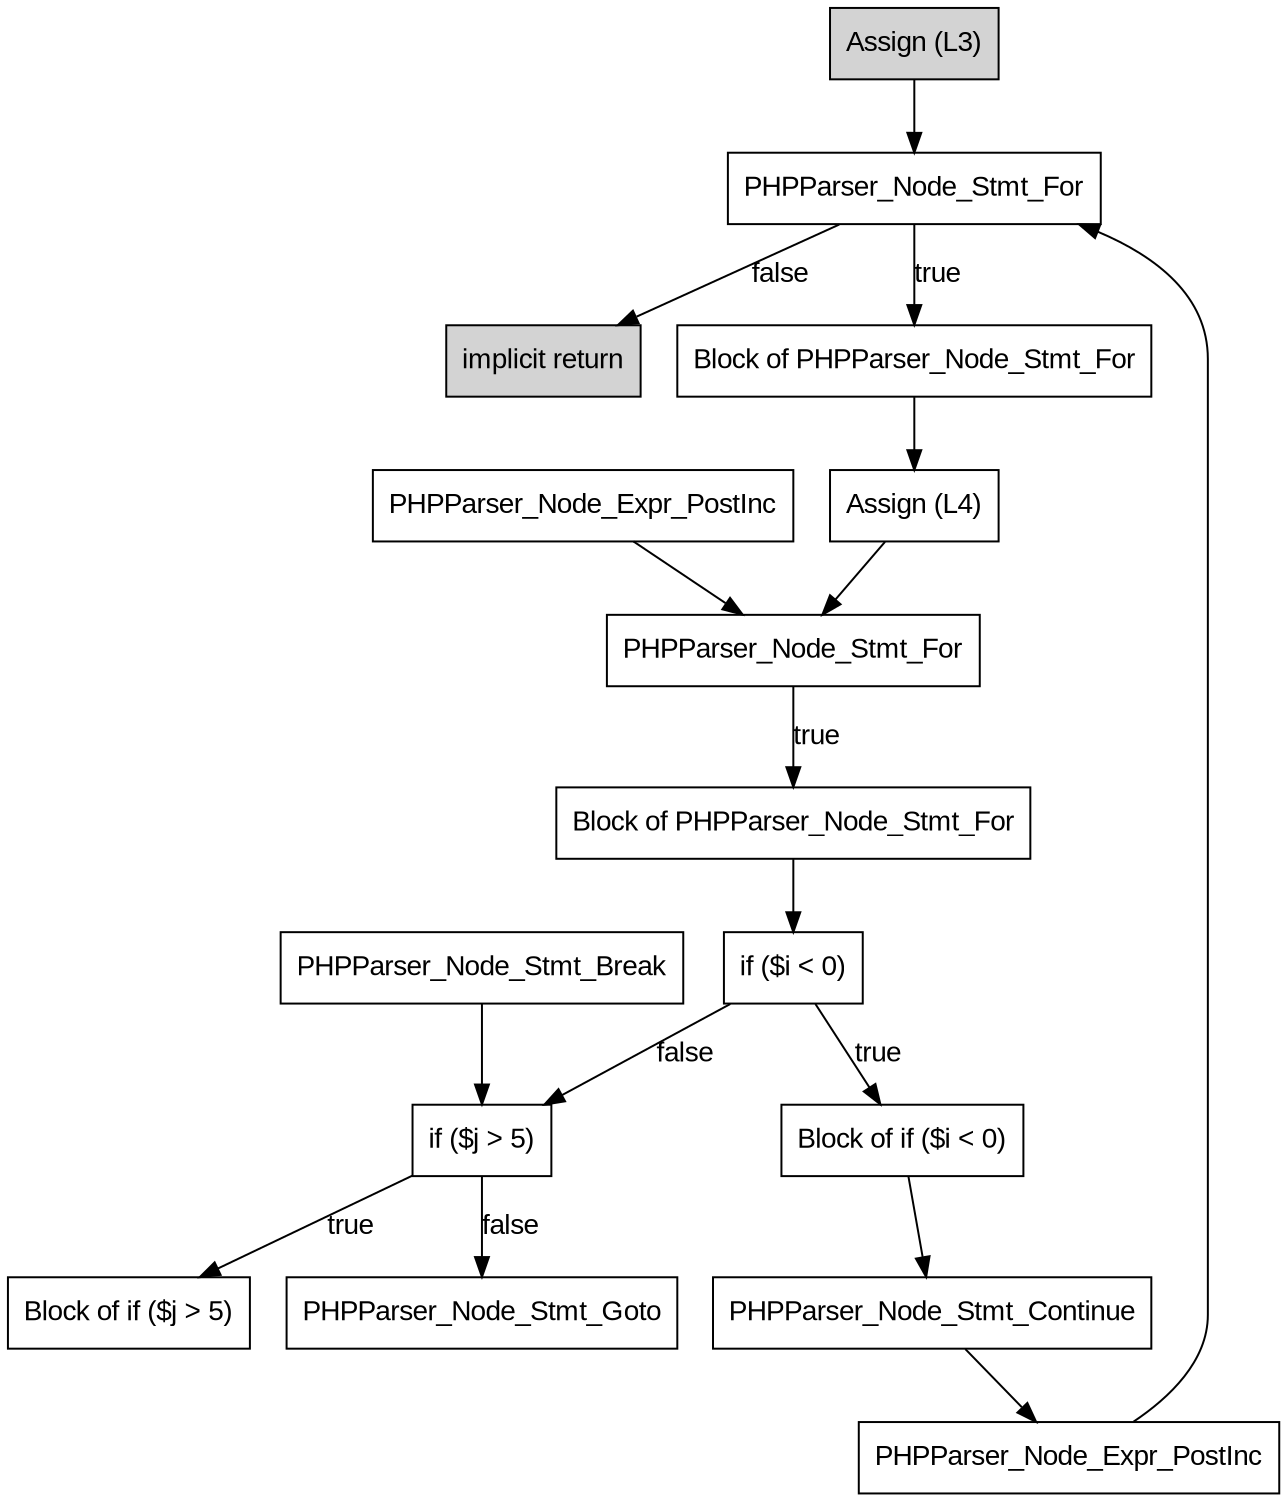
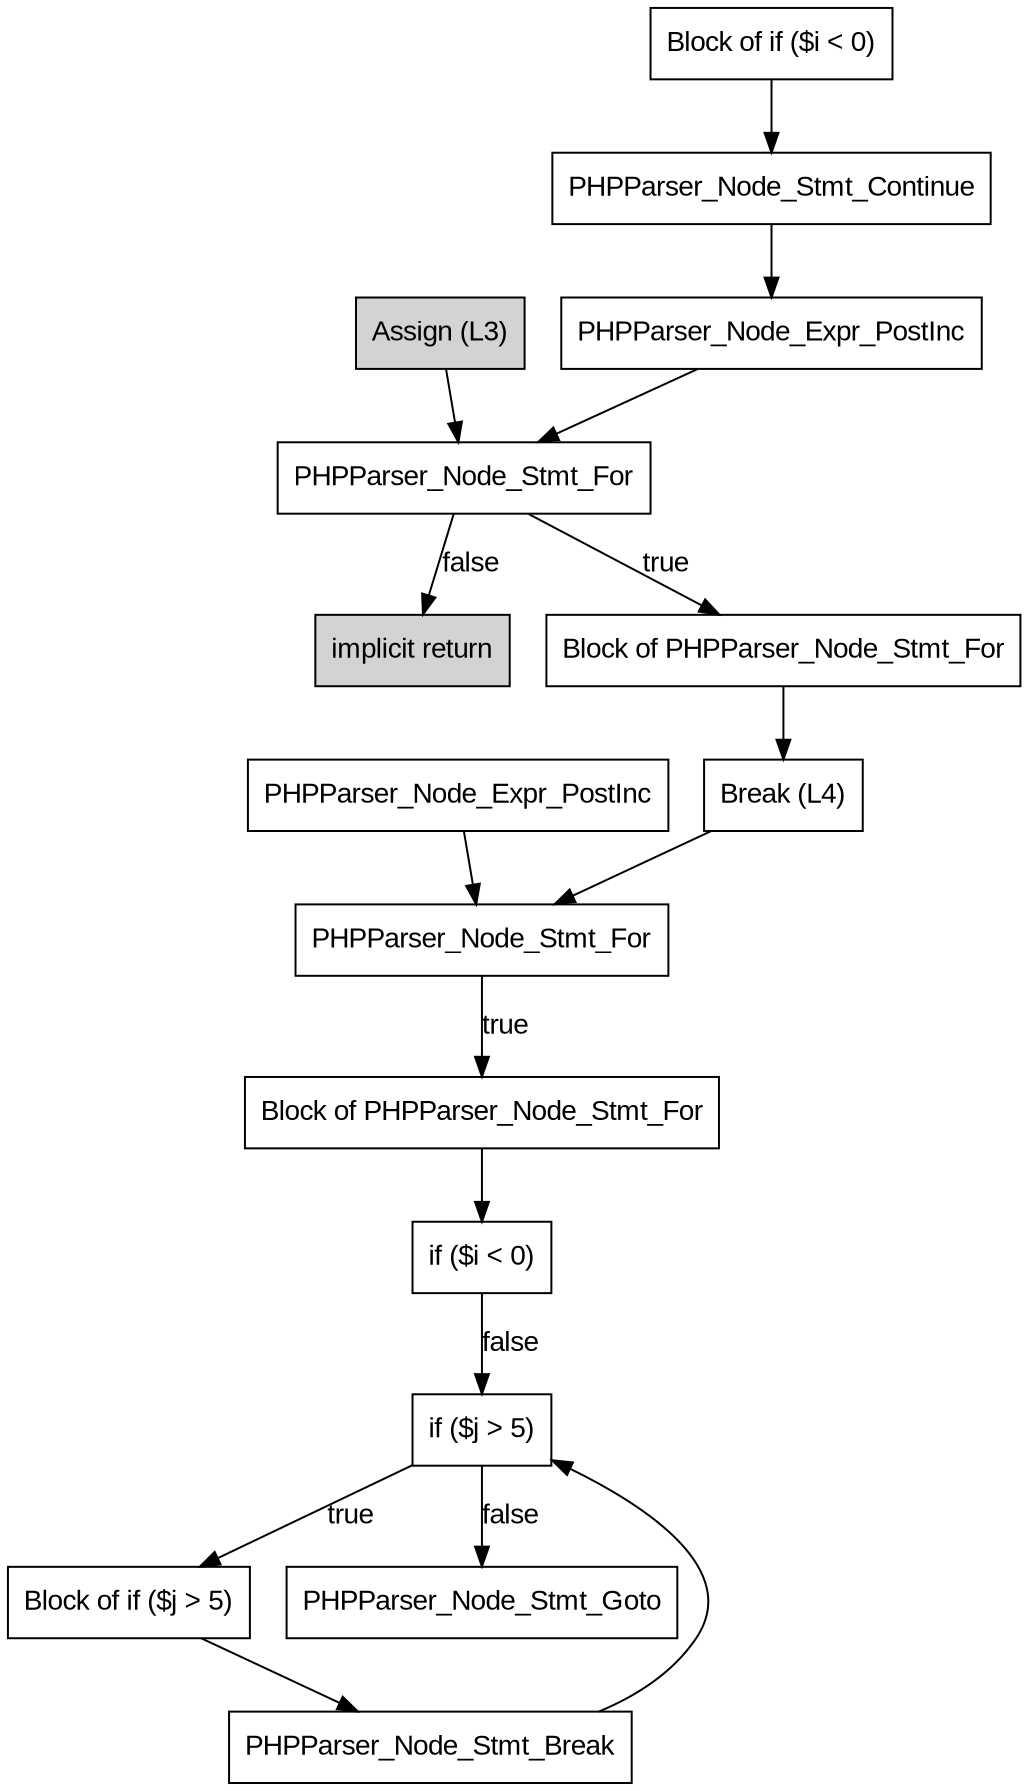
(914, 506) -> (783, 795)
(842, 1046) -> none
none -> (270, 1671)
